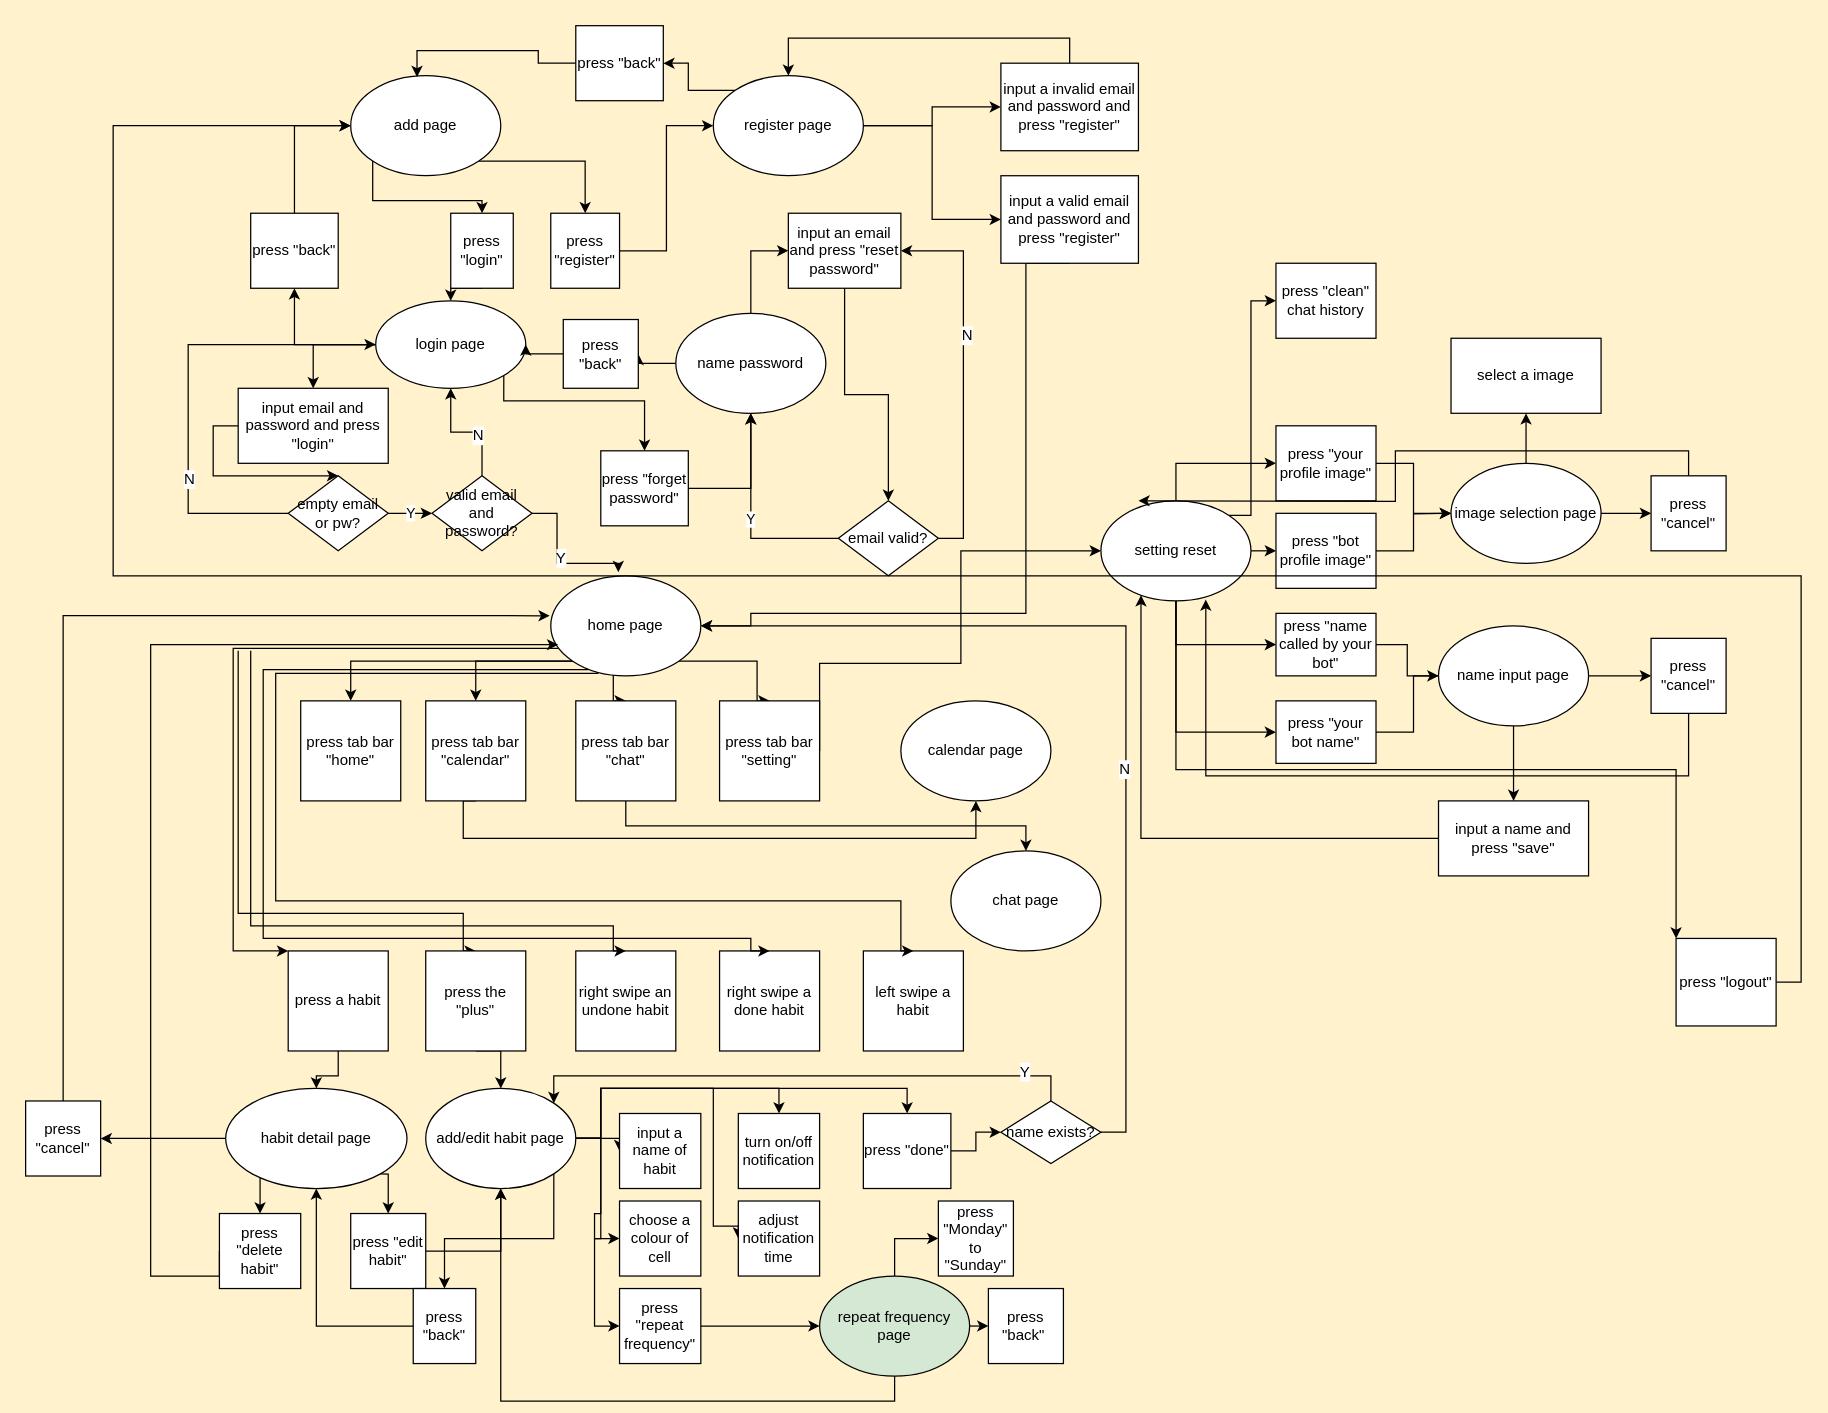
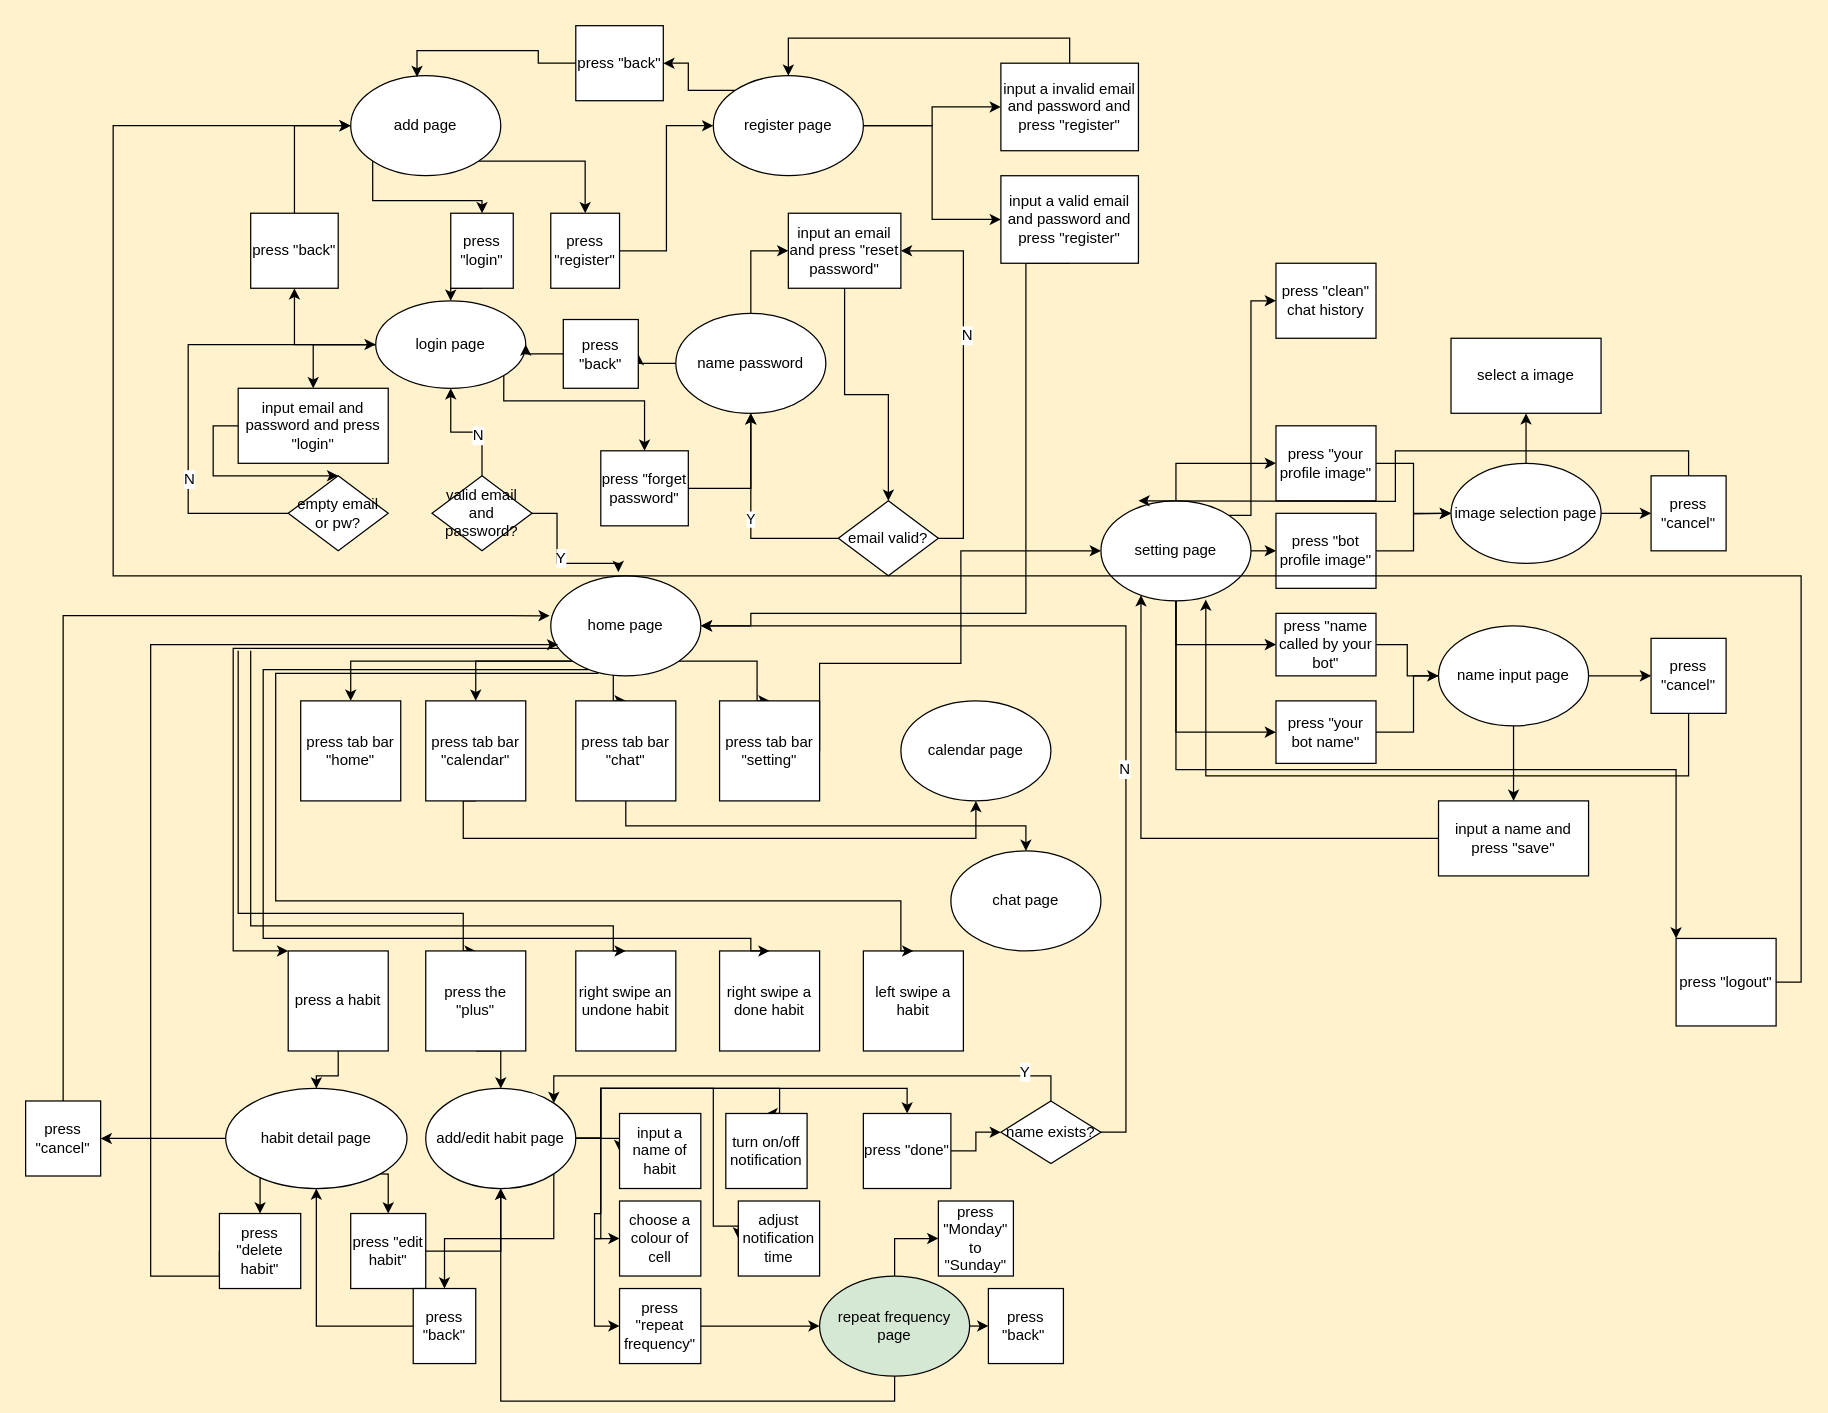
(406, 513) -> none
(1176, 551) -> (1176, 551)
(779, 1151) -> (766, 1151)
